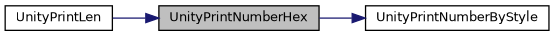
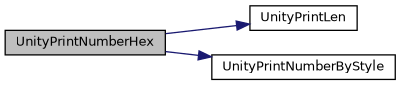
(129, 18) -> (201, 30)
